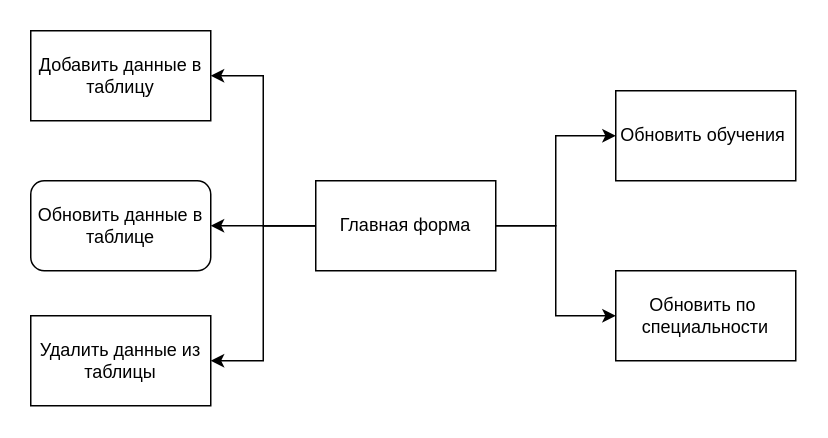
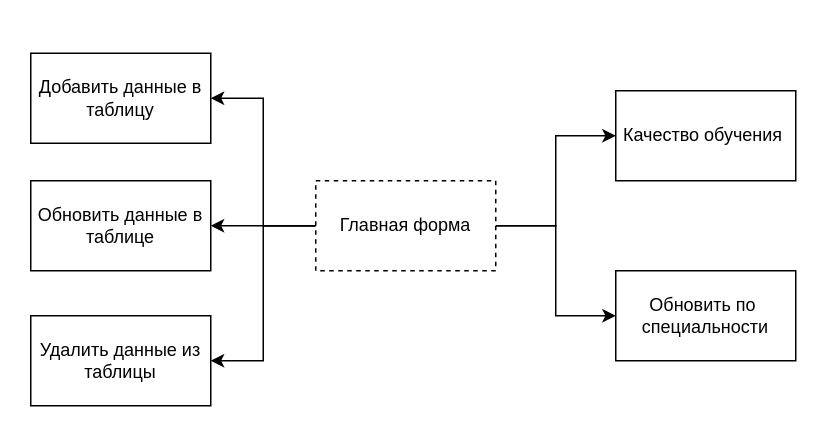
(121, 76) -> (121, 98)
(706, 136) -> (706, 136)
(121, 226) -> (121, 226)
(406, 226) -> (406, 226)
